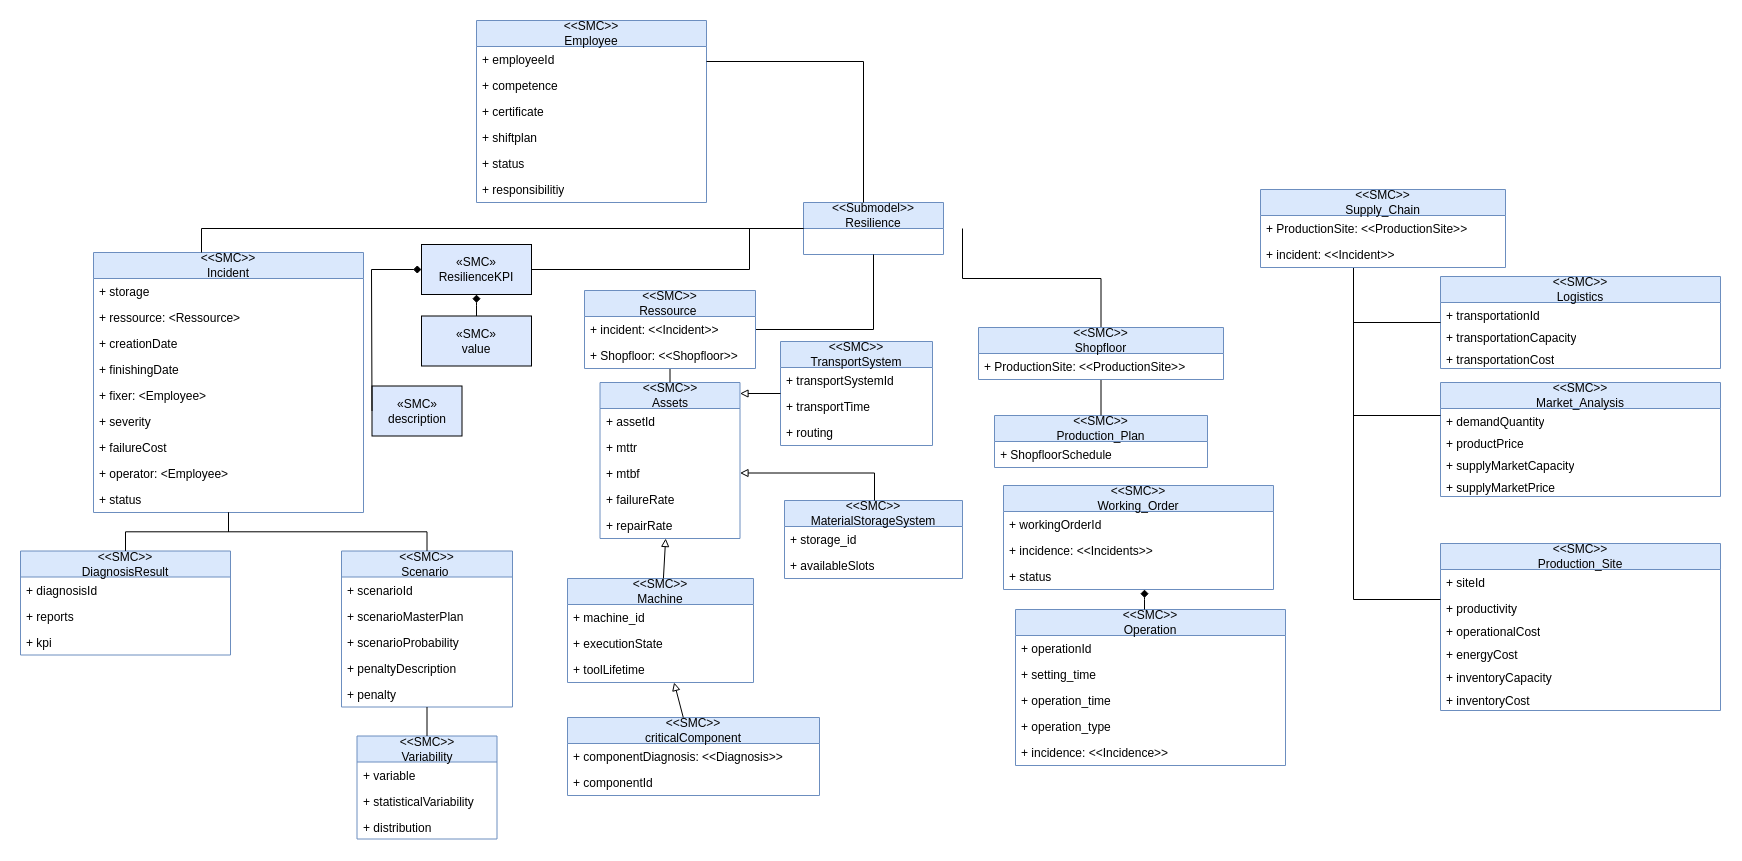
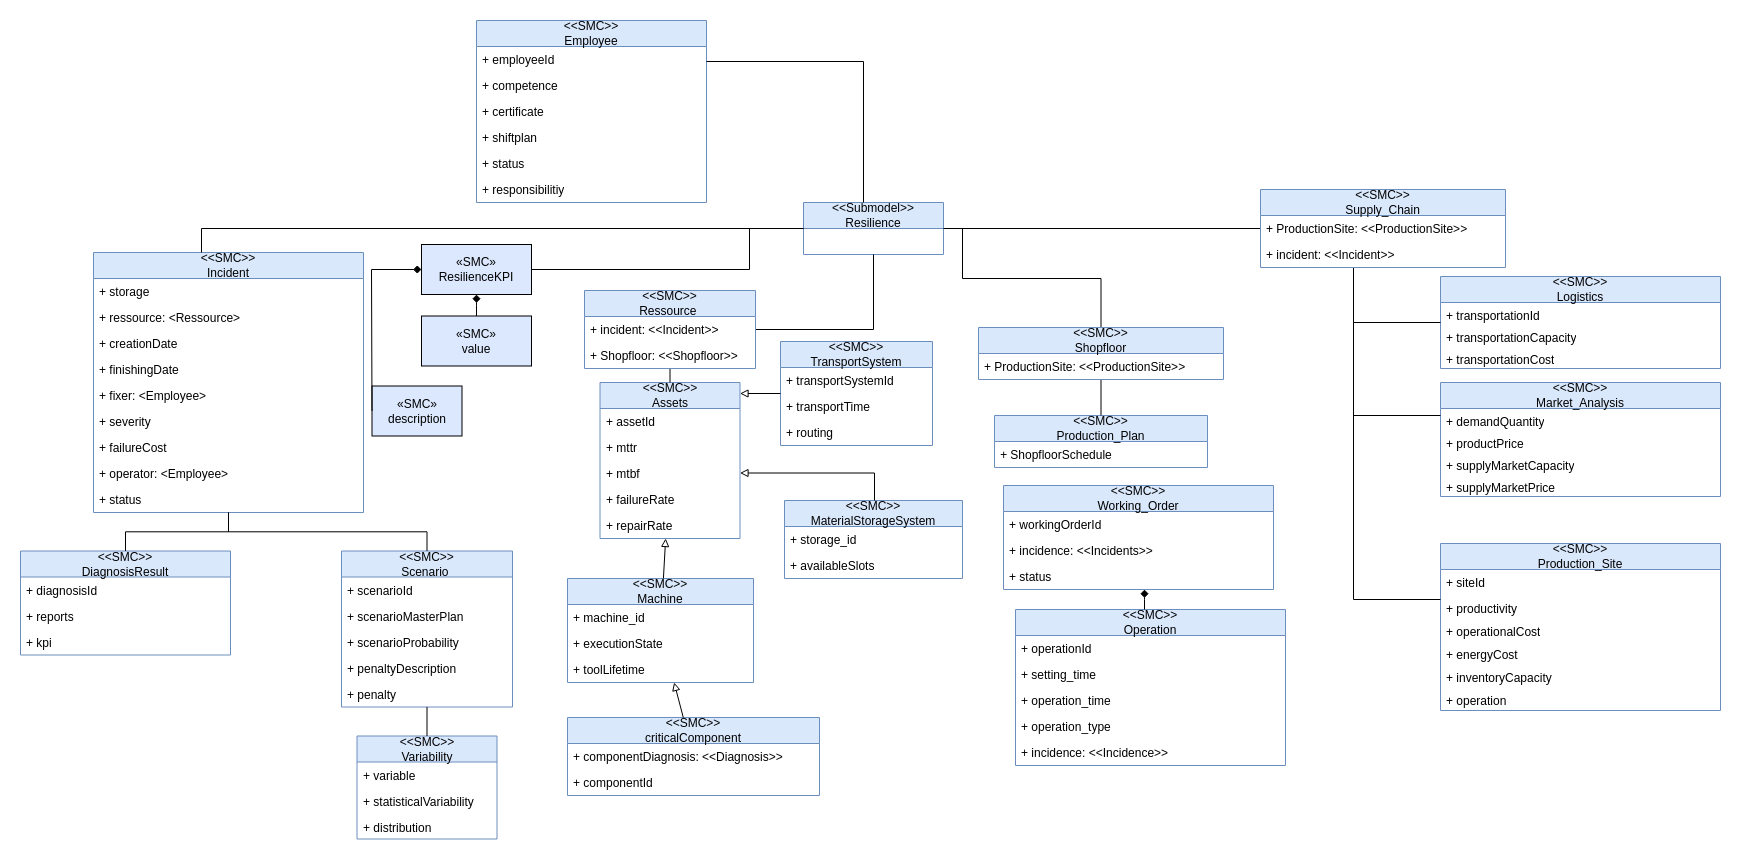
none -> (1102, 229)
(1494, 702) -> (1480, 702)
